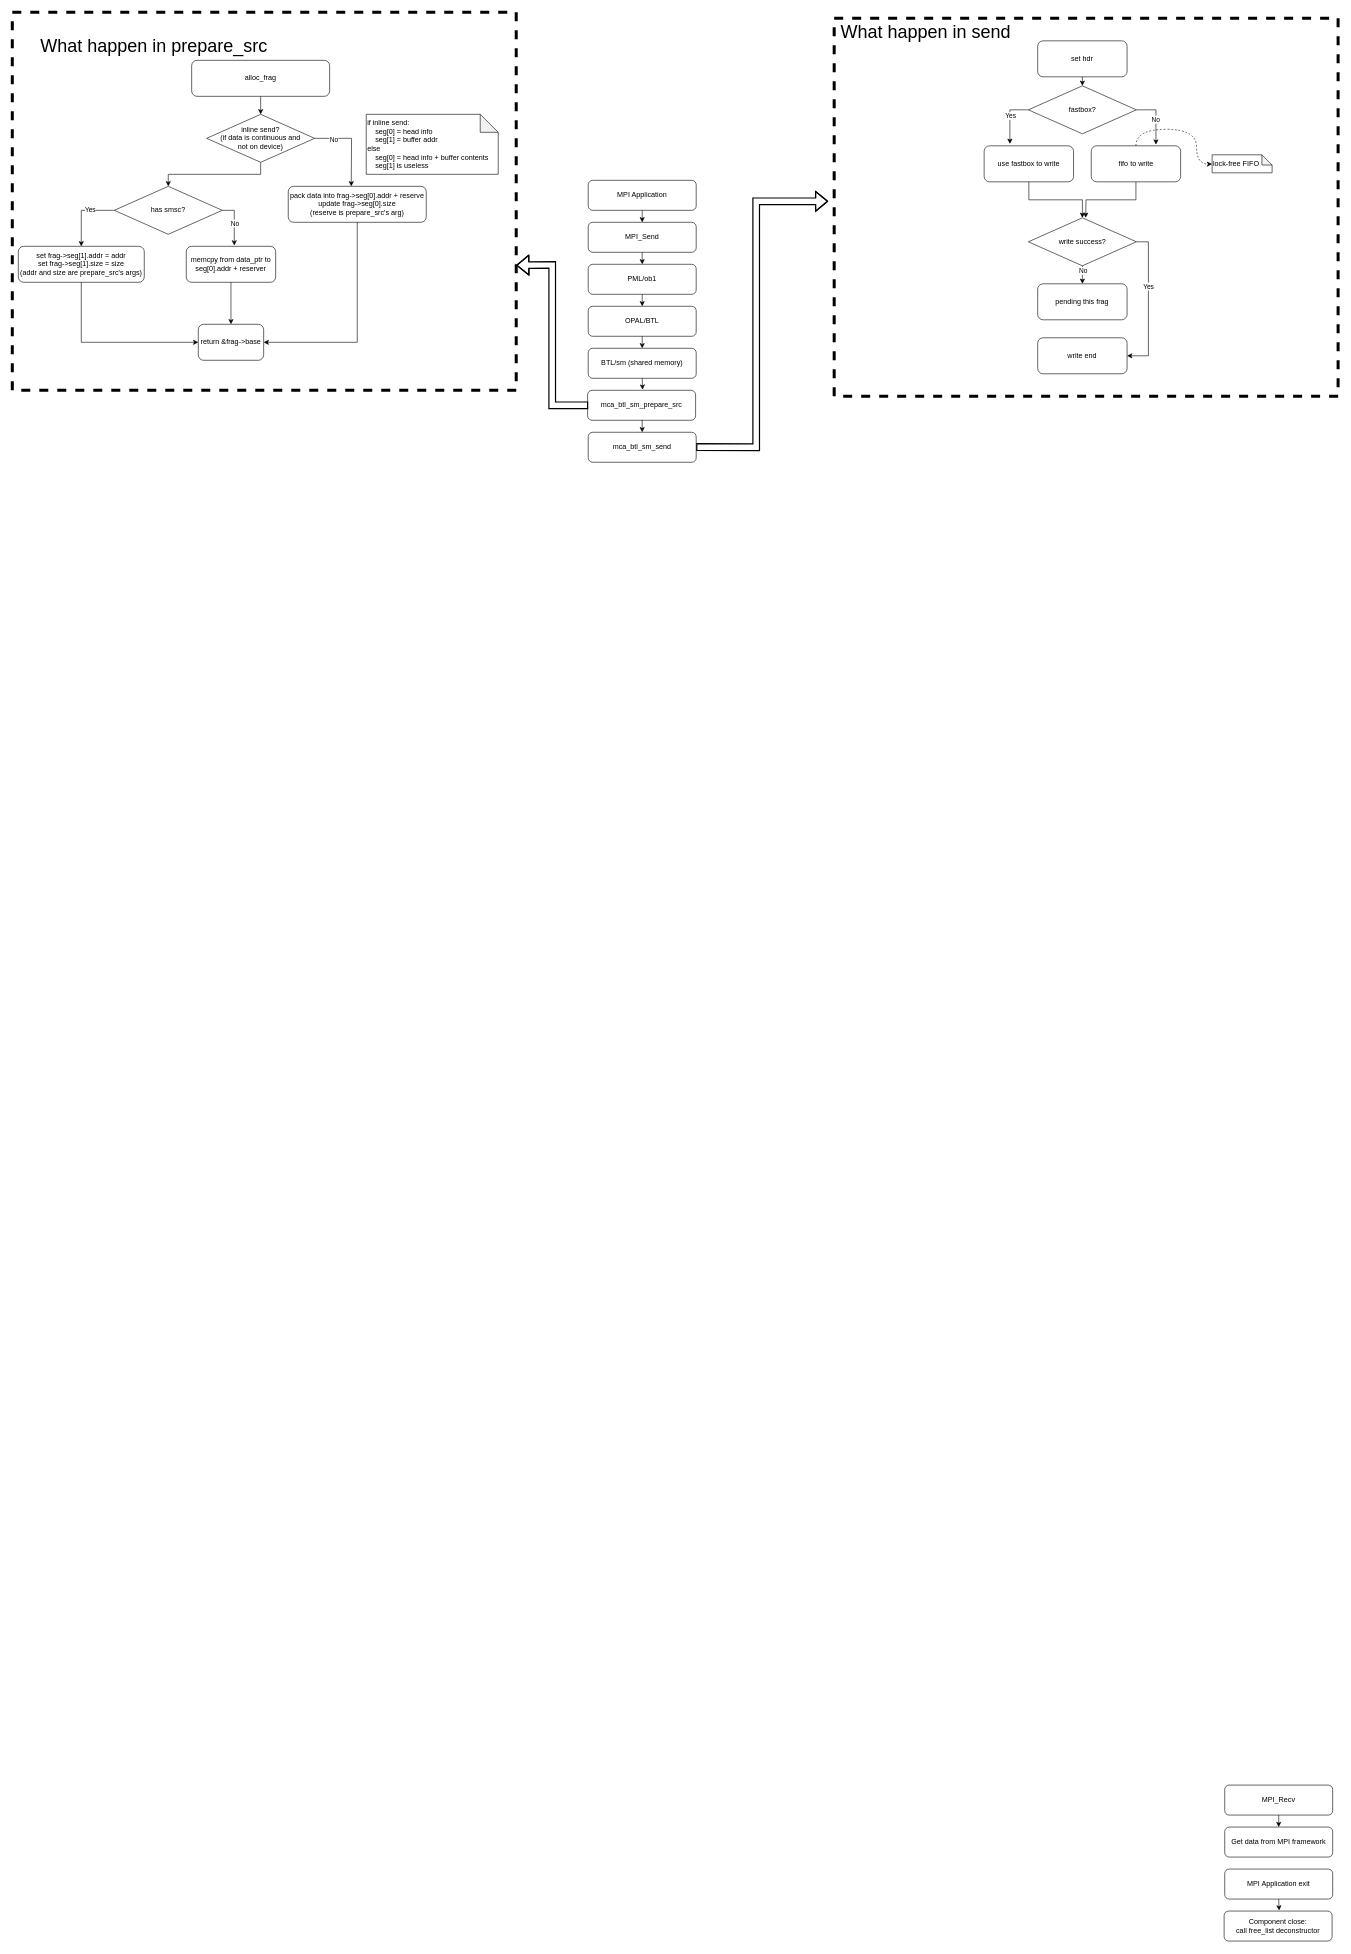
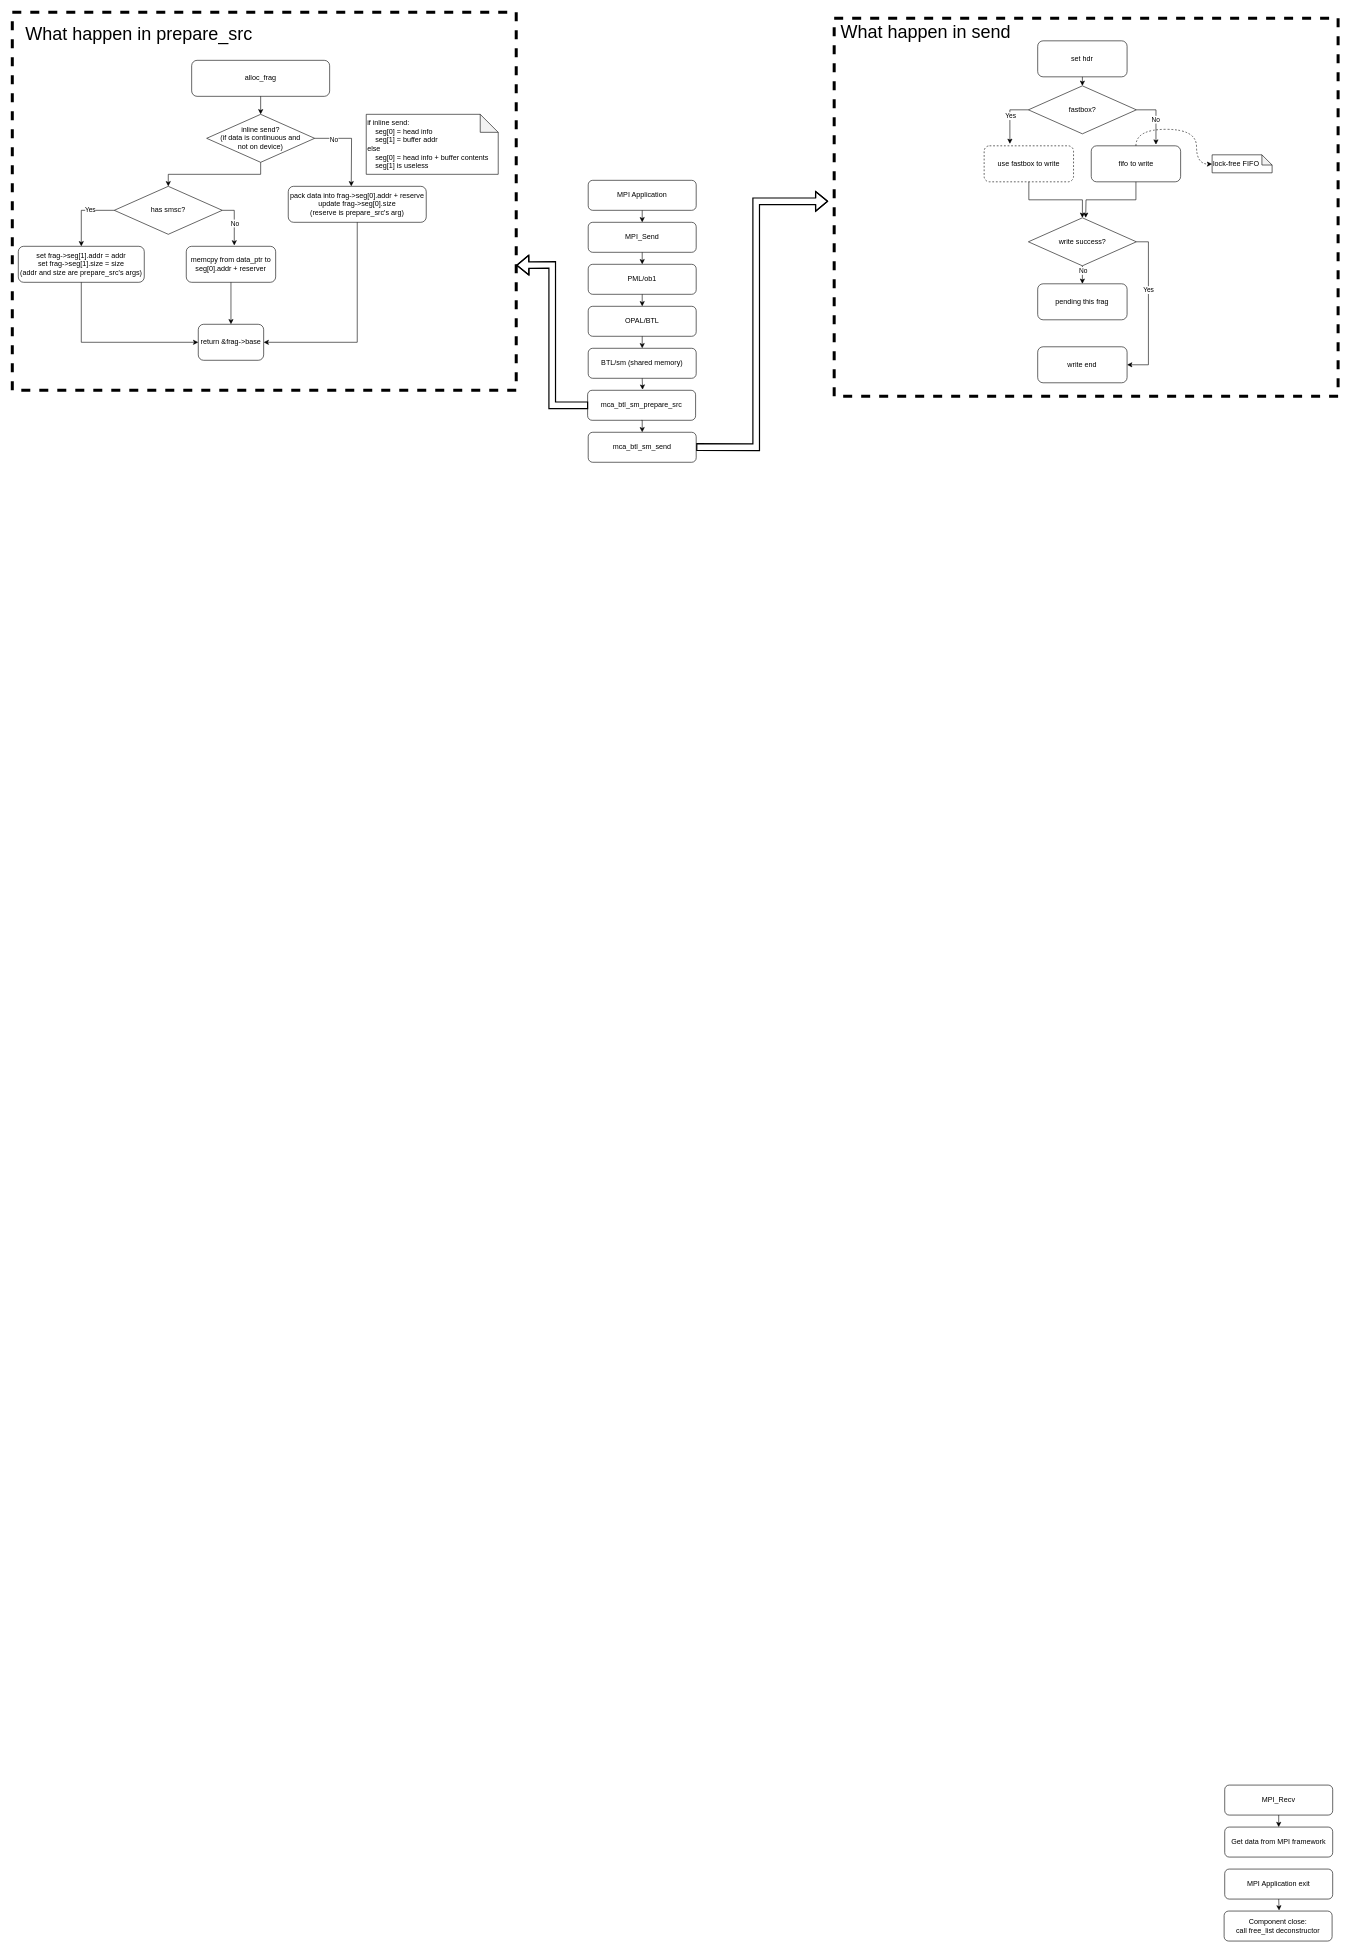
(156, 45) -> (141, 33)
(1029, 164) -> (1029, 164)
(1083, 356) -> (1083, 365)
